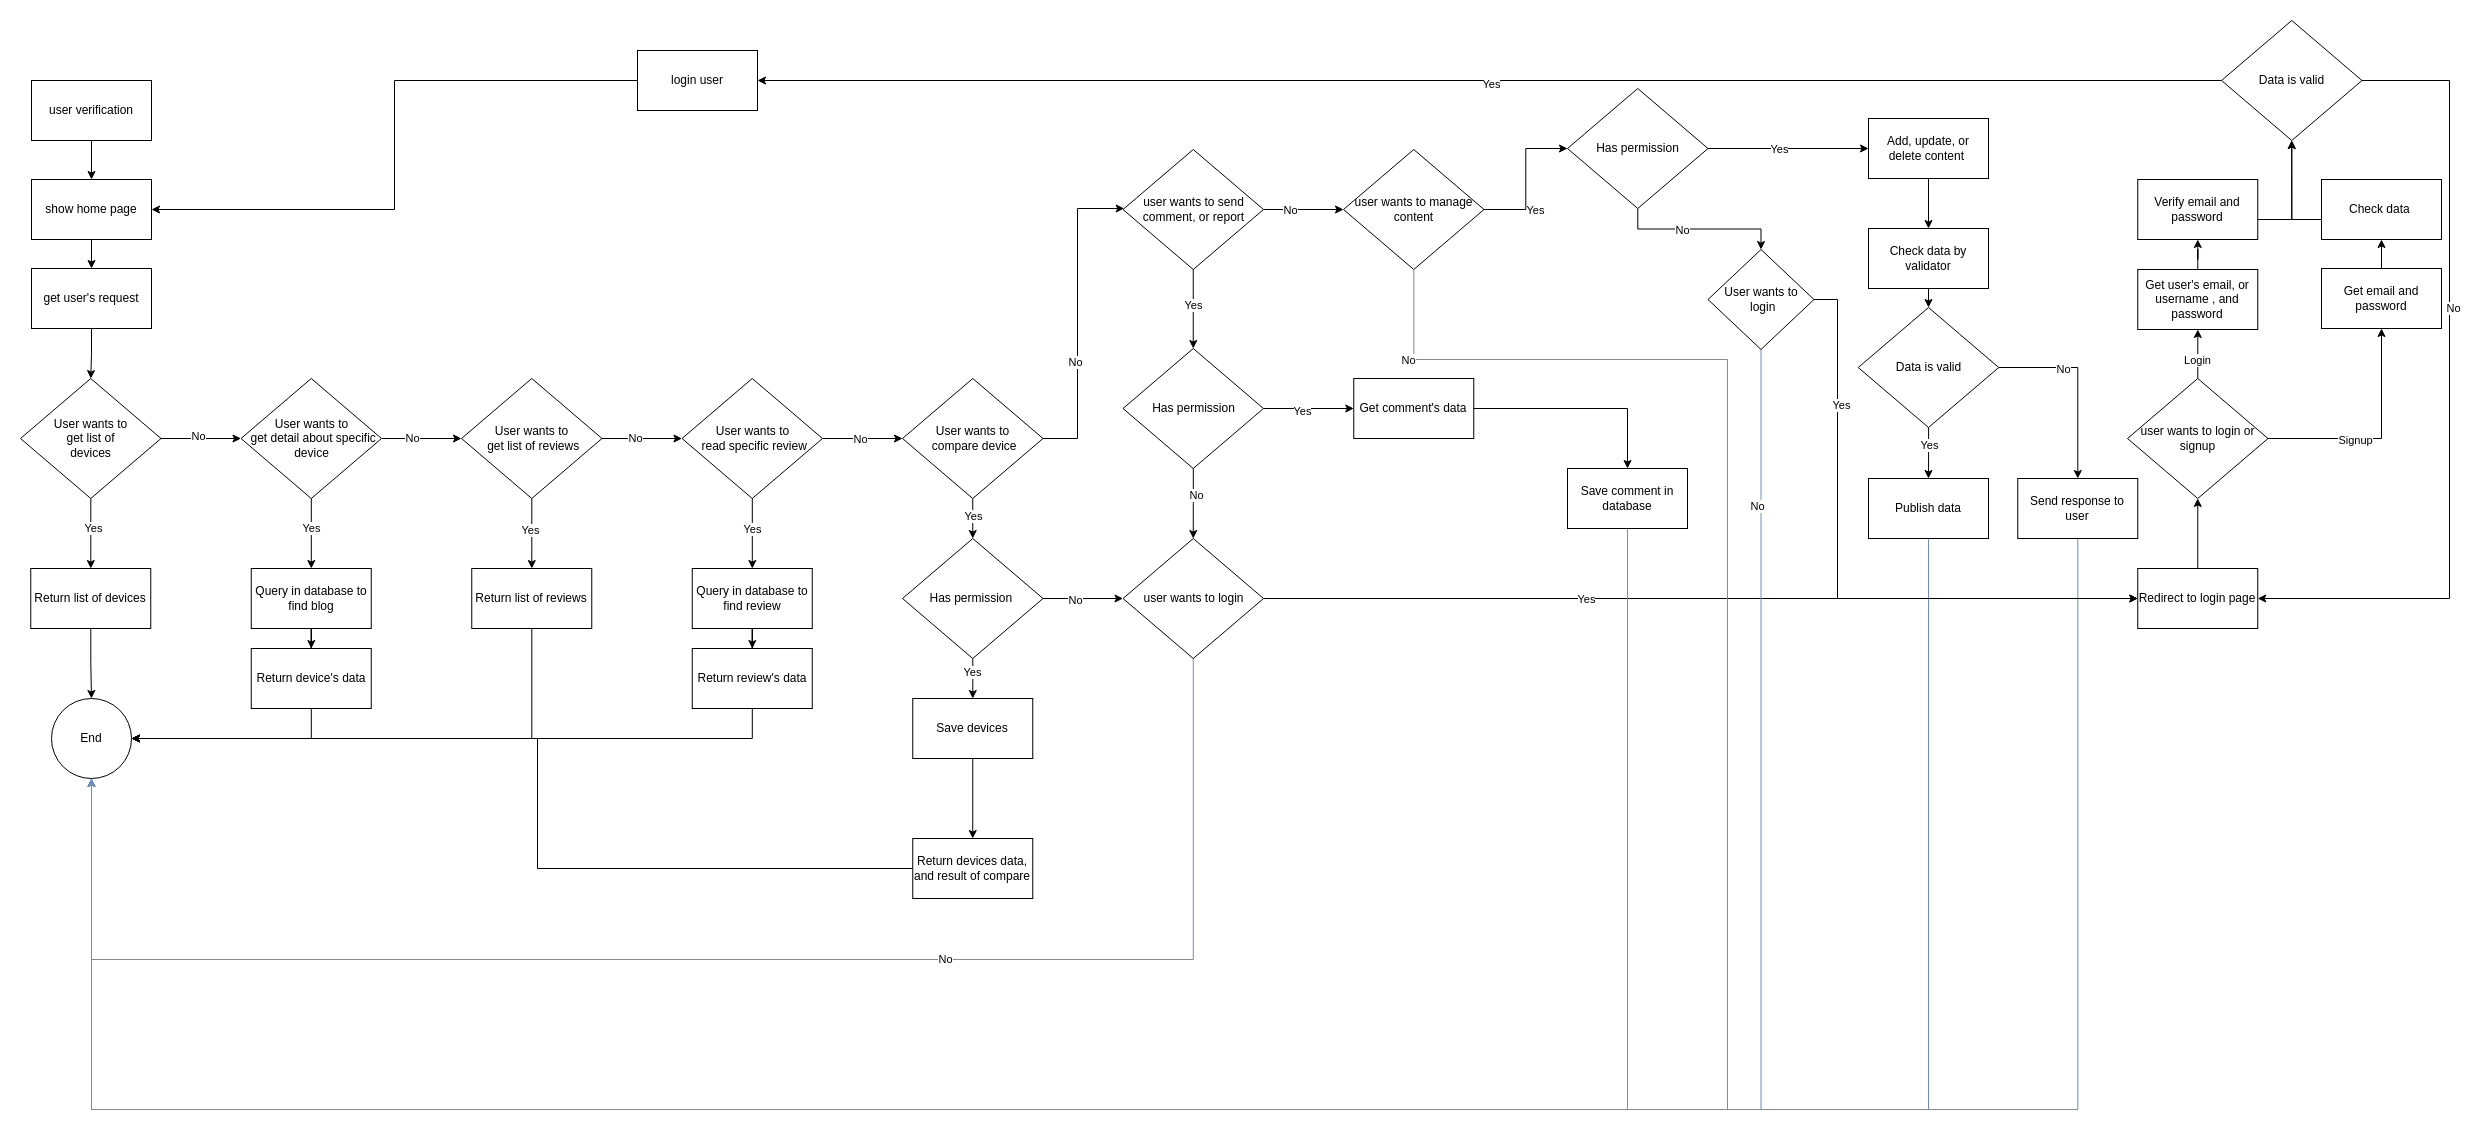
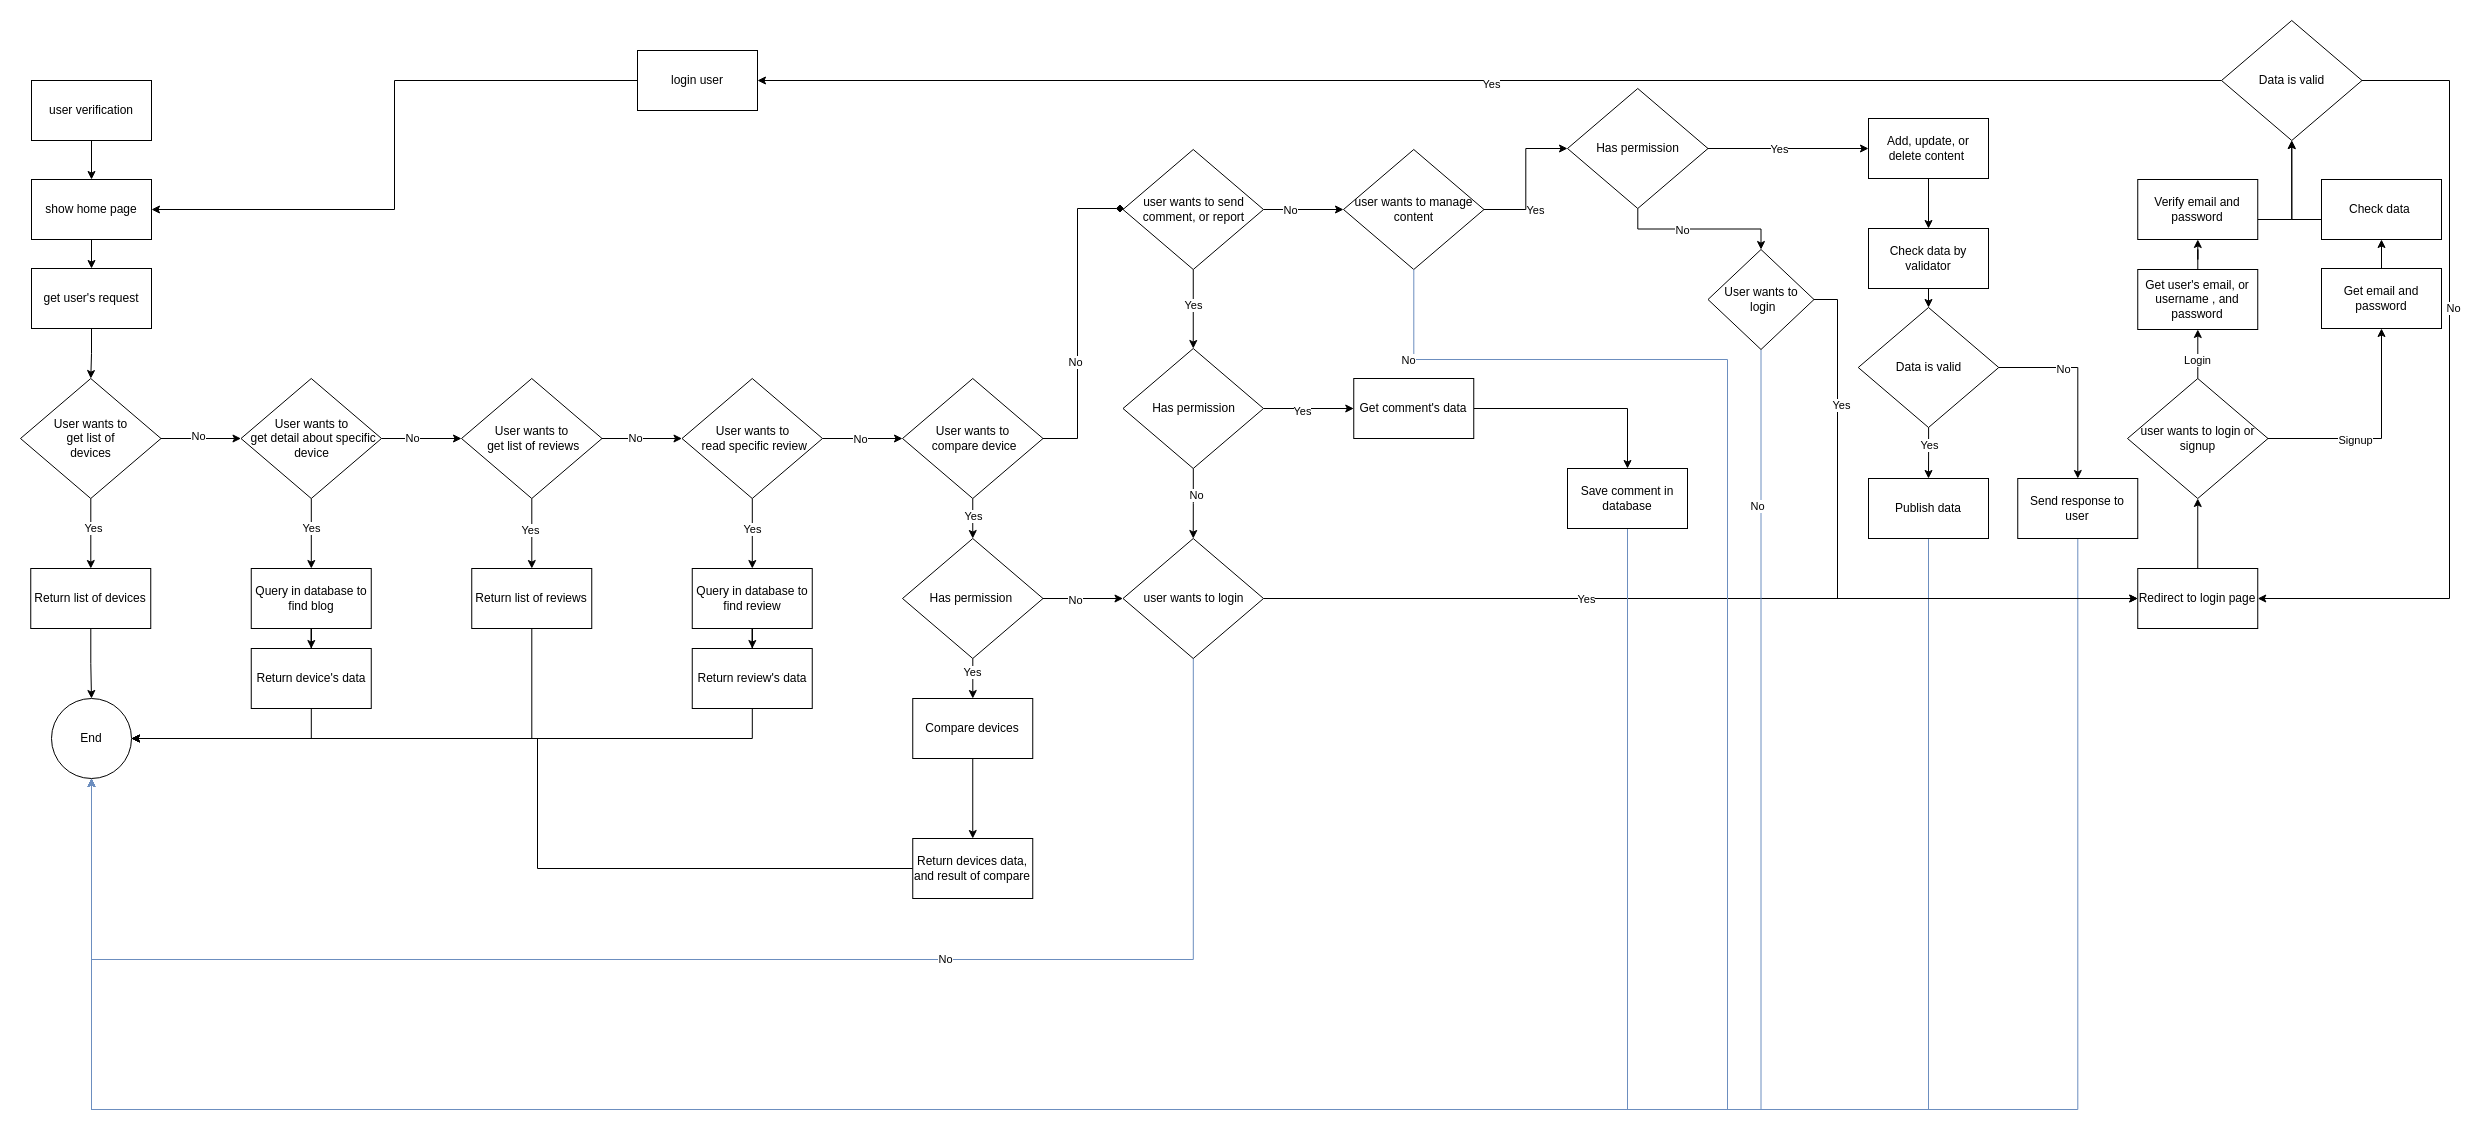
(1116, 209) -> (1115, 209)
(973, 729) -> (973, 729)
